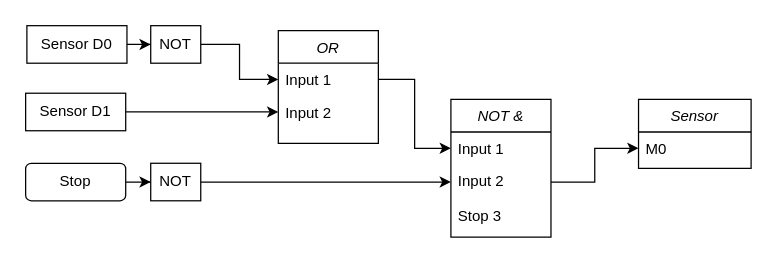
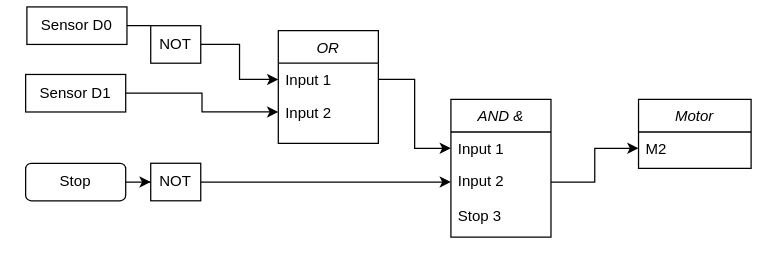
(77, 44) -> (77, 26)
(76, 112) -> (76, 93)
(500, 116) -> (500, 116)
(694, 116) -> (694, 116)
(653, 149) -> (653, 149)
